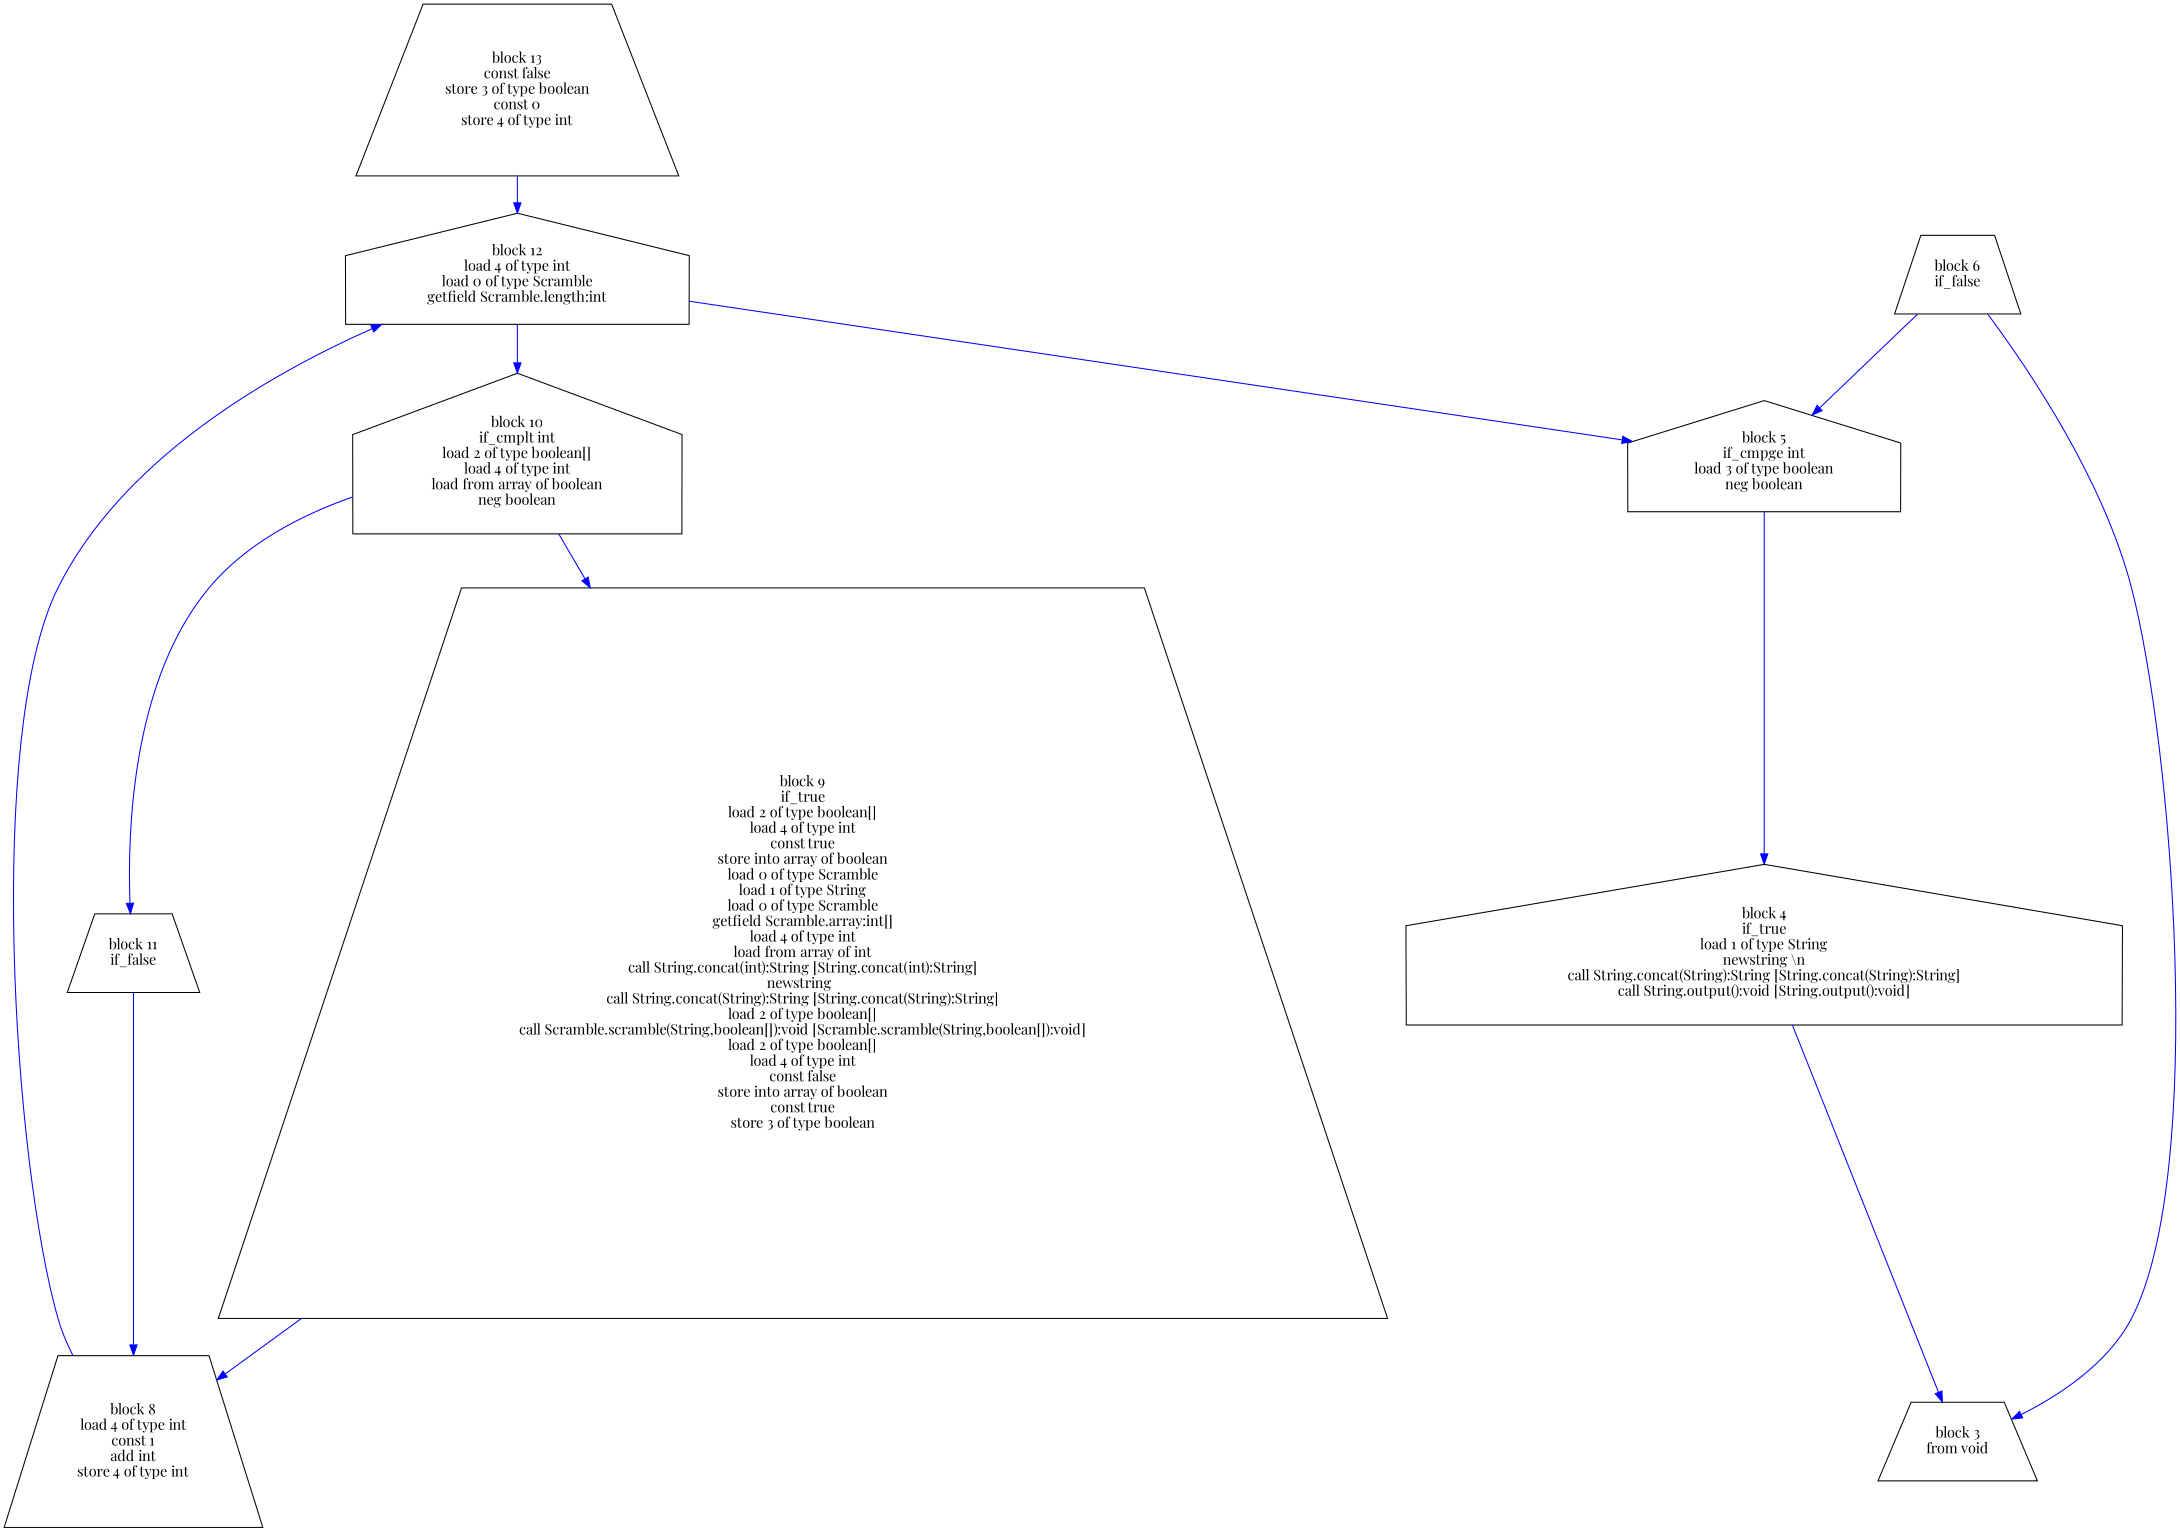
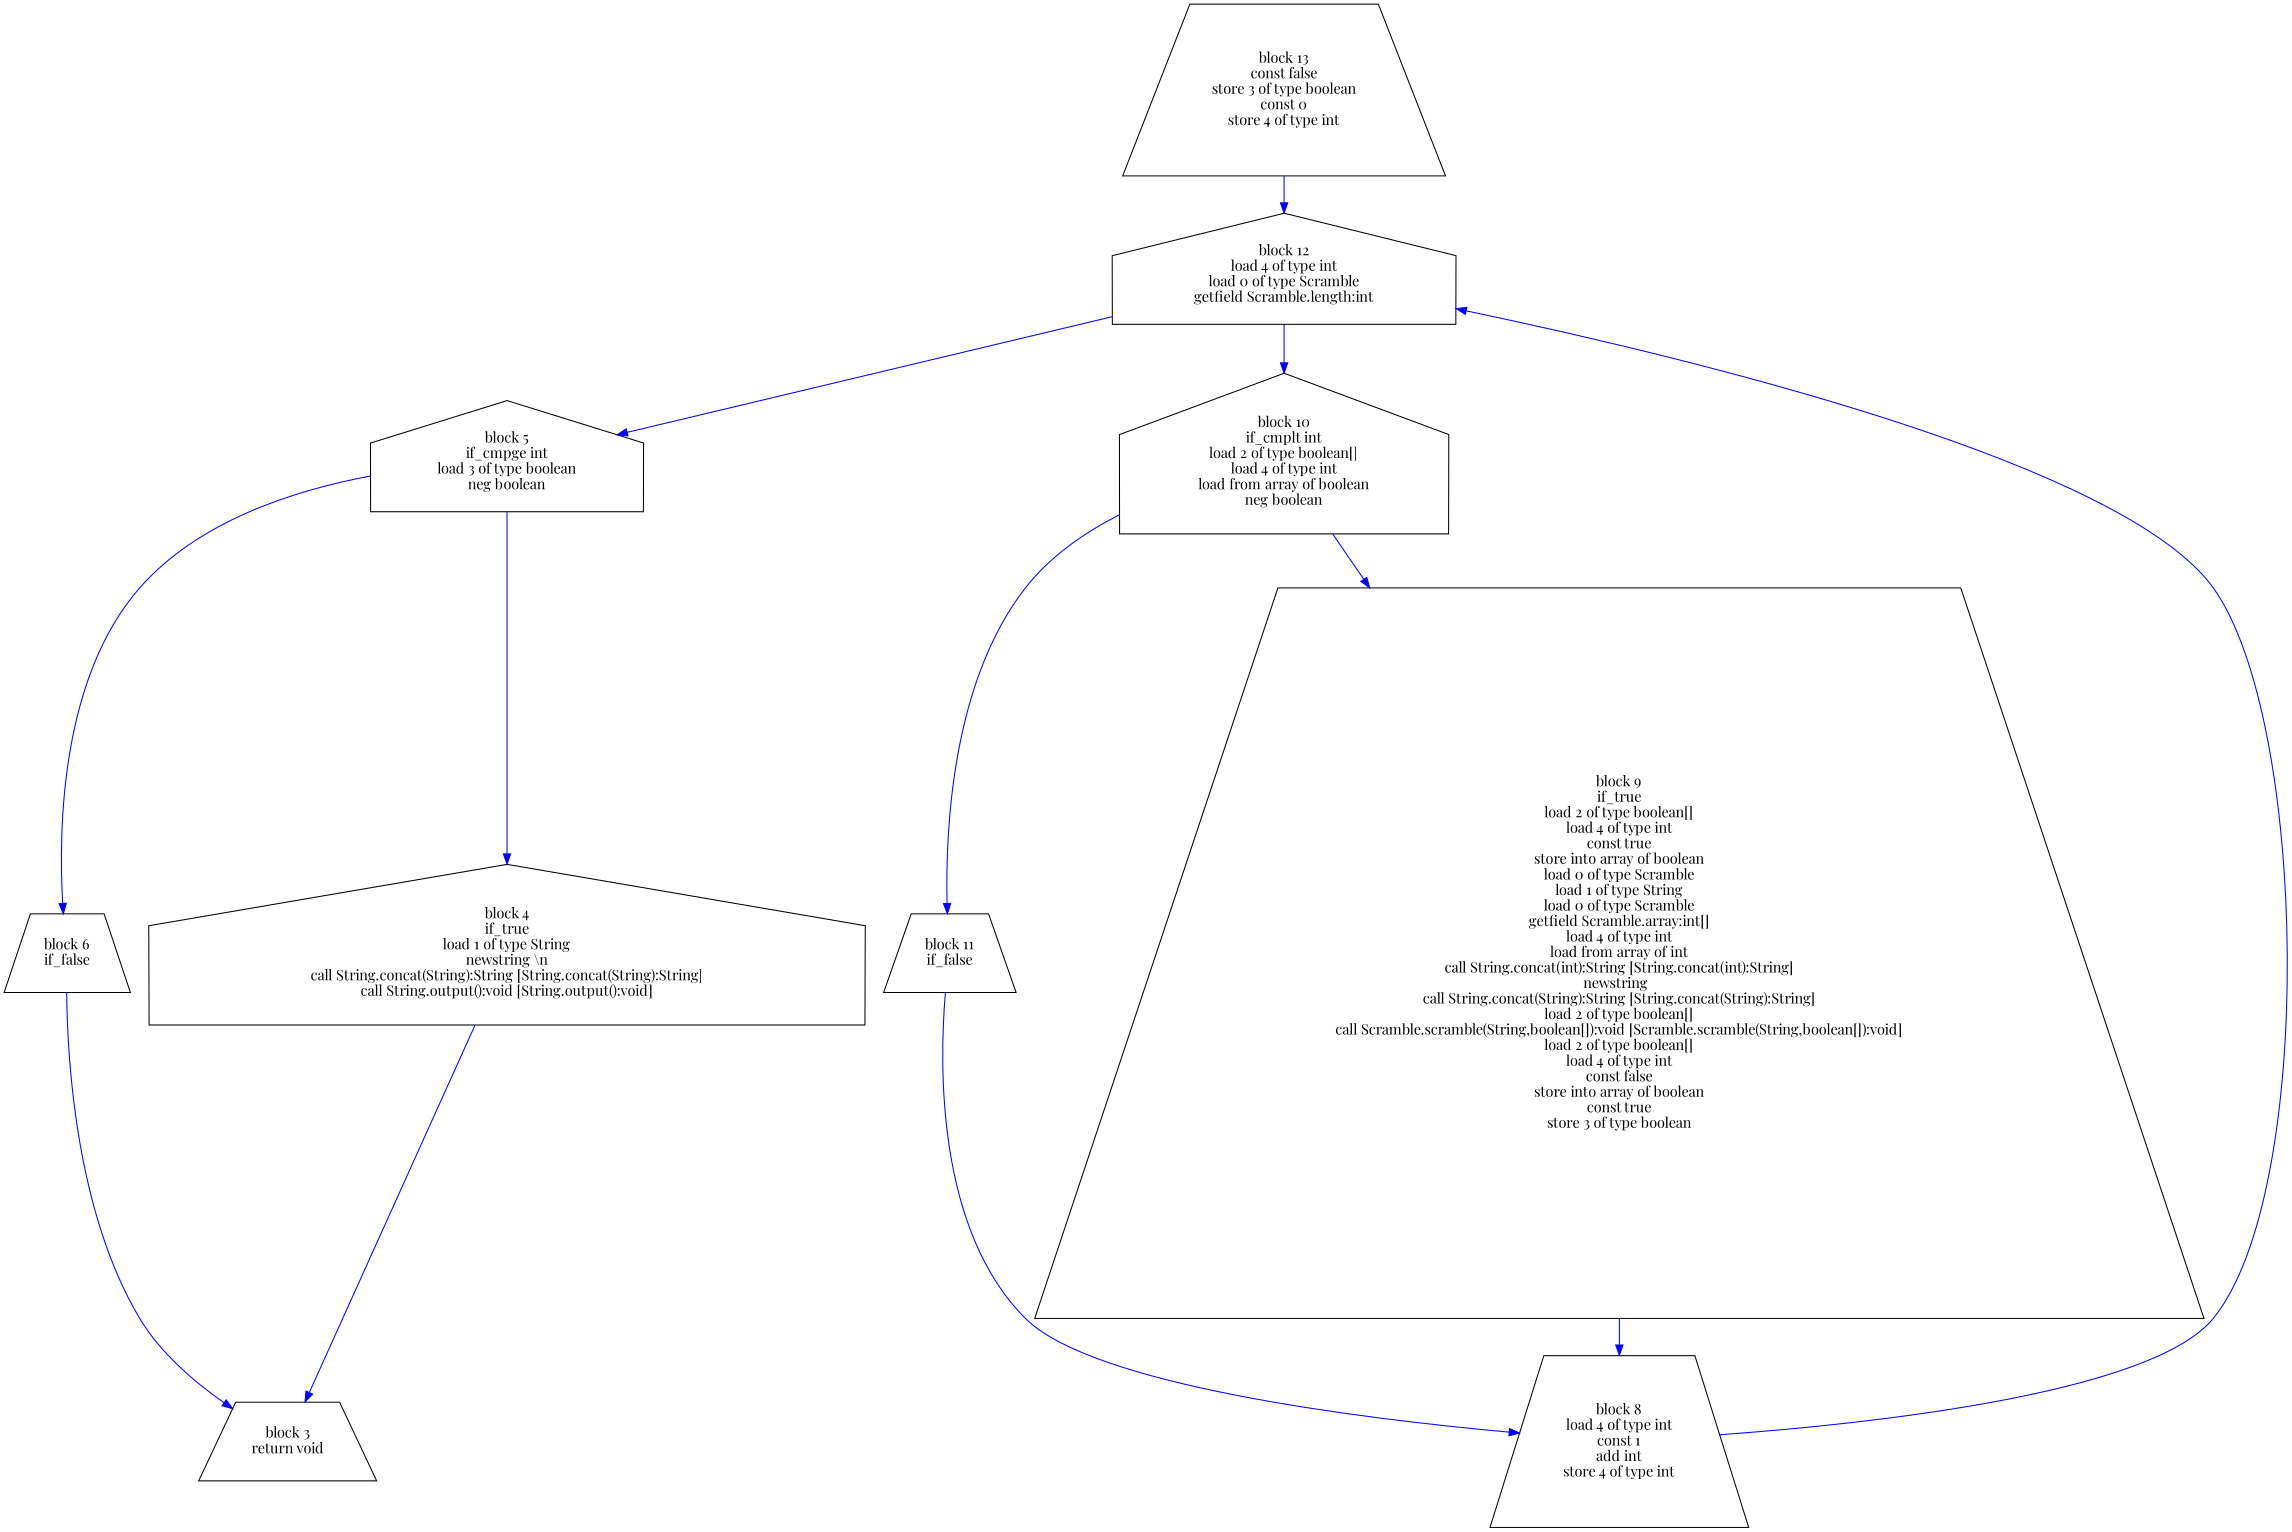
(1869, 361) -> (119, 617)
(1958, 1442) -> (288, 1442)
